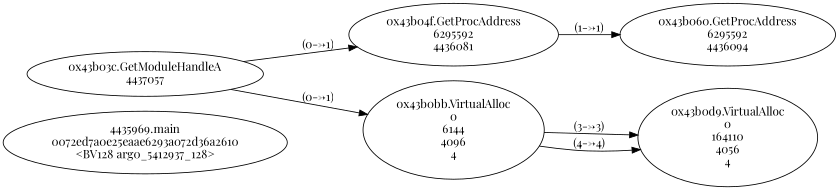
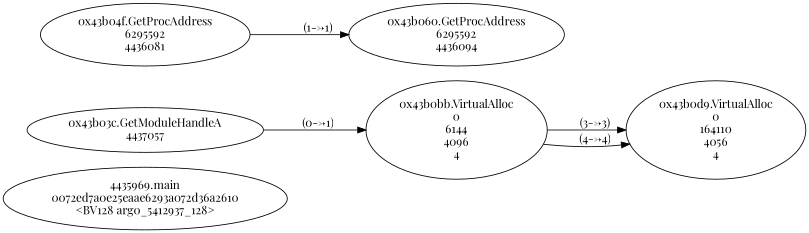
(296, 55) -> none
